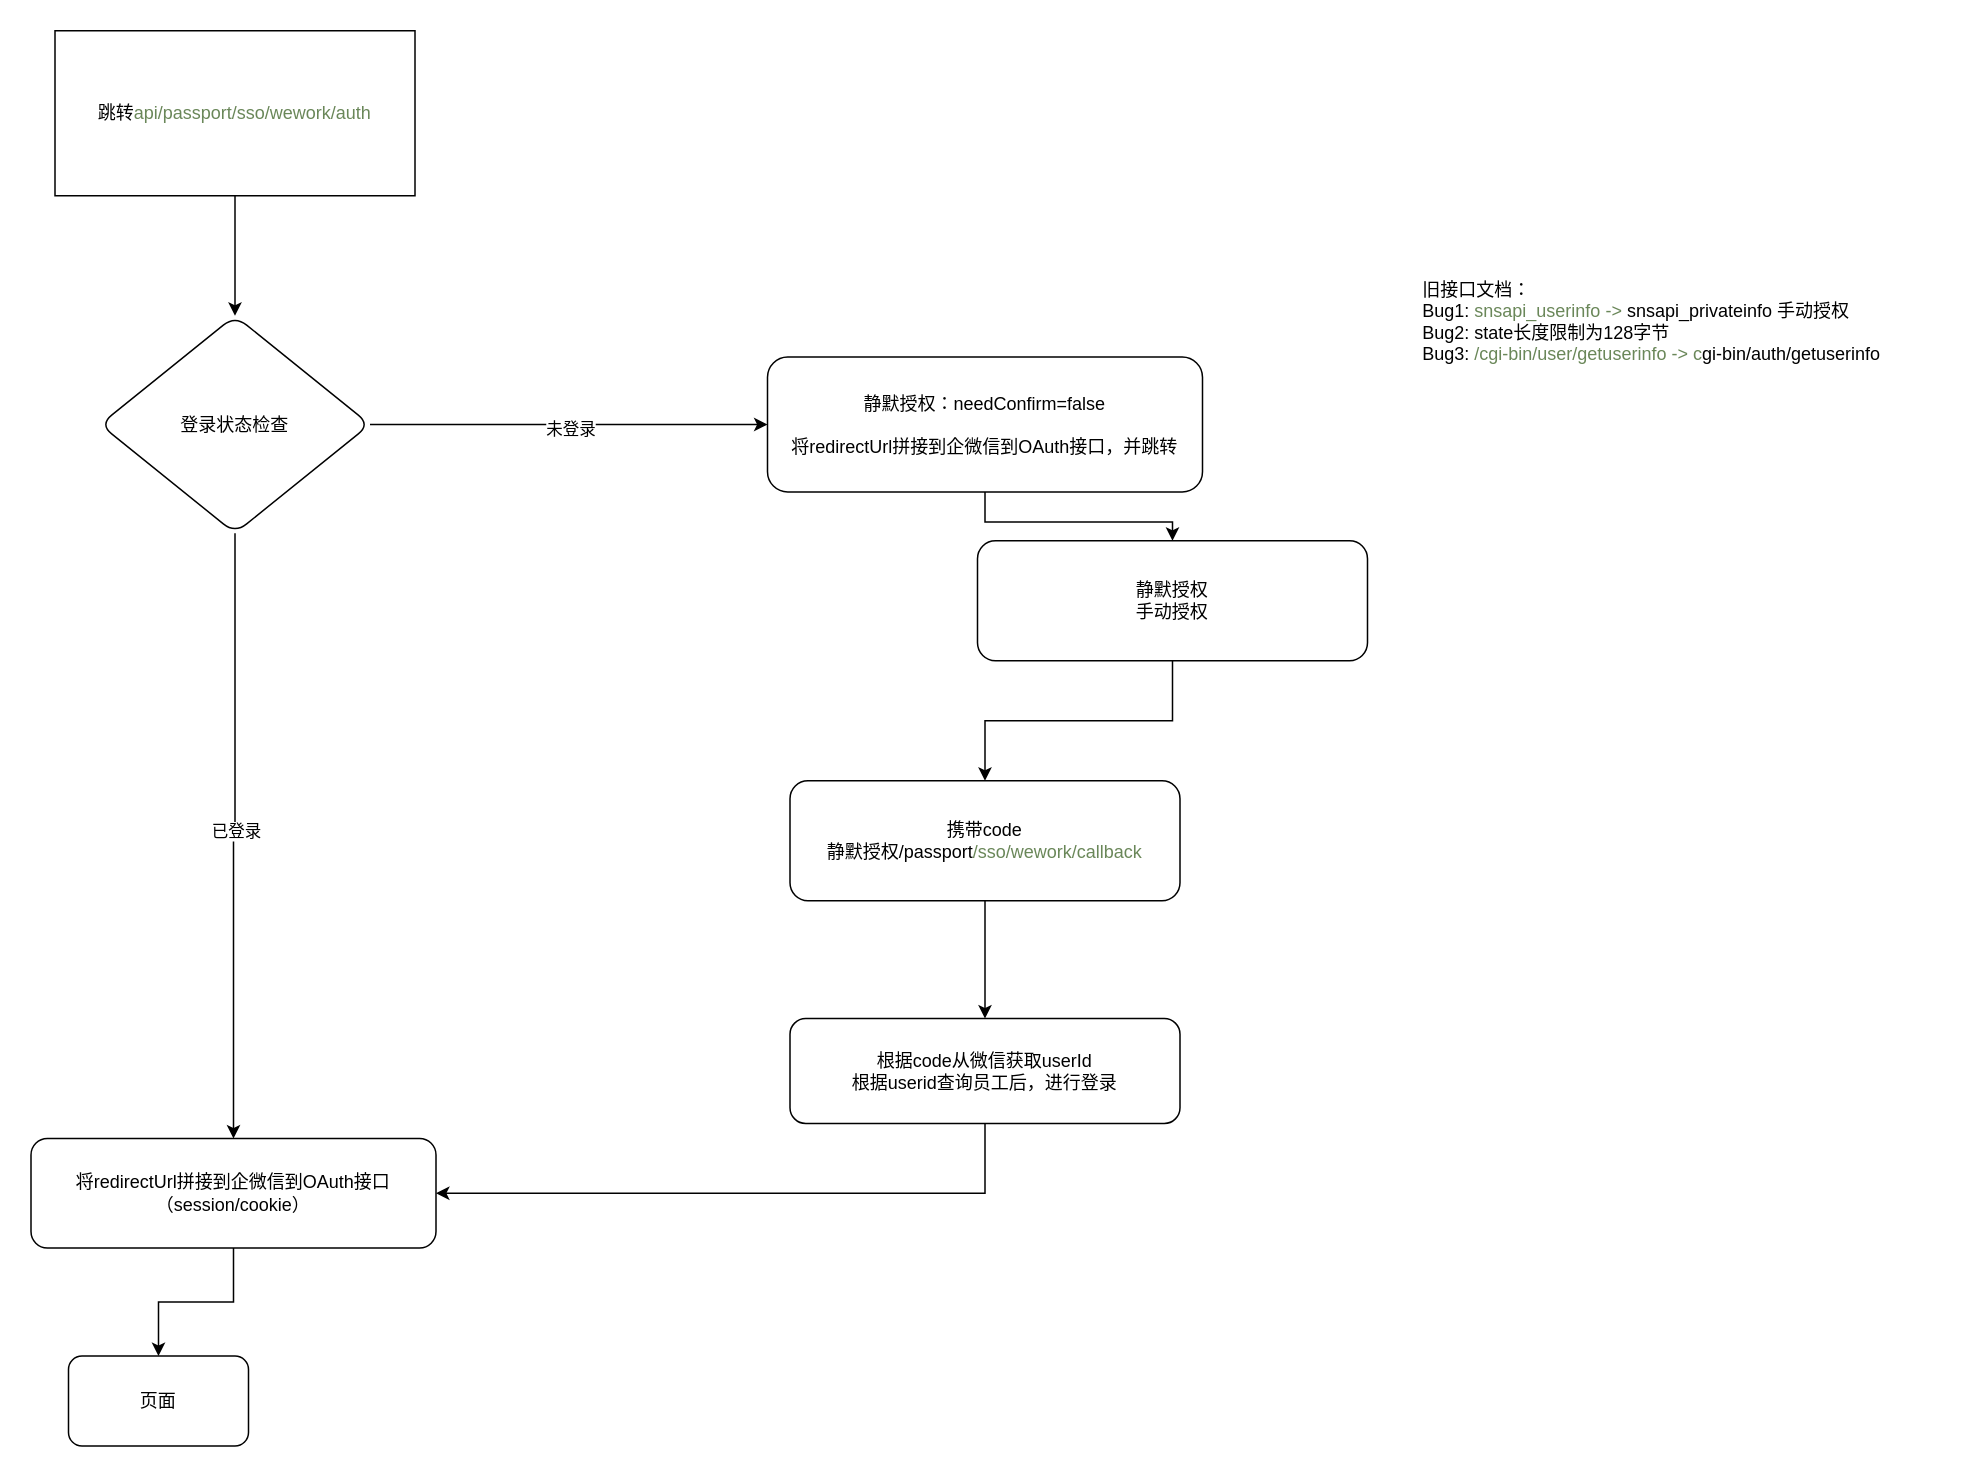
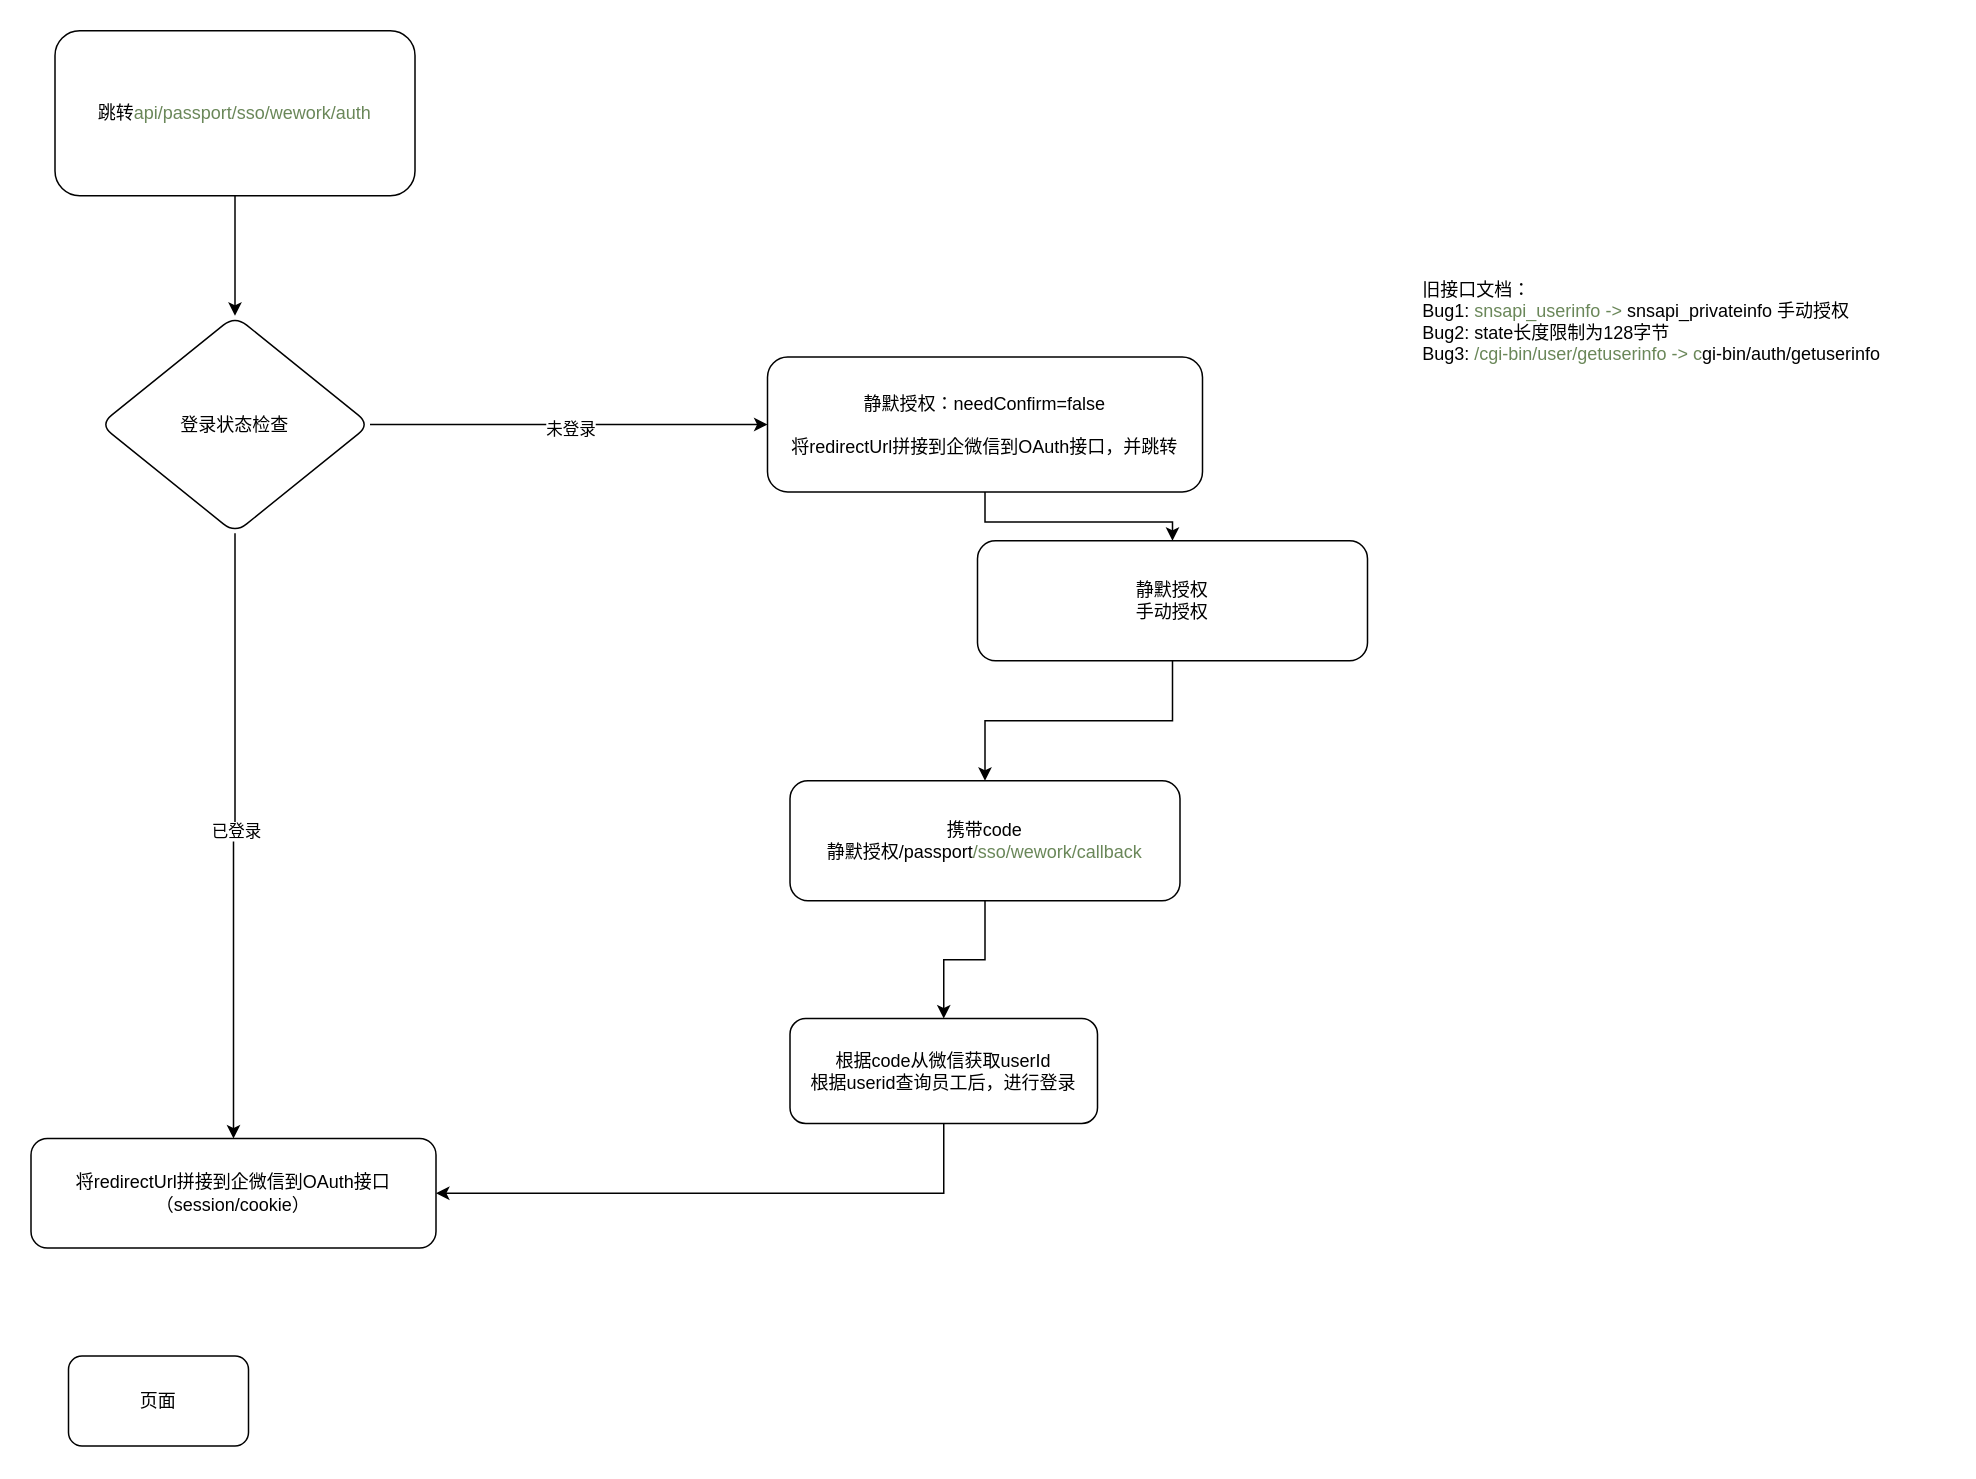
(235, 113) -> (235, 113)
(985, 1071) -> (944, 1071)
(201, 1302) -> none
